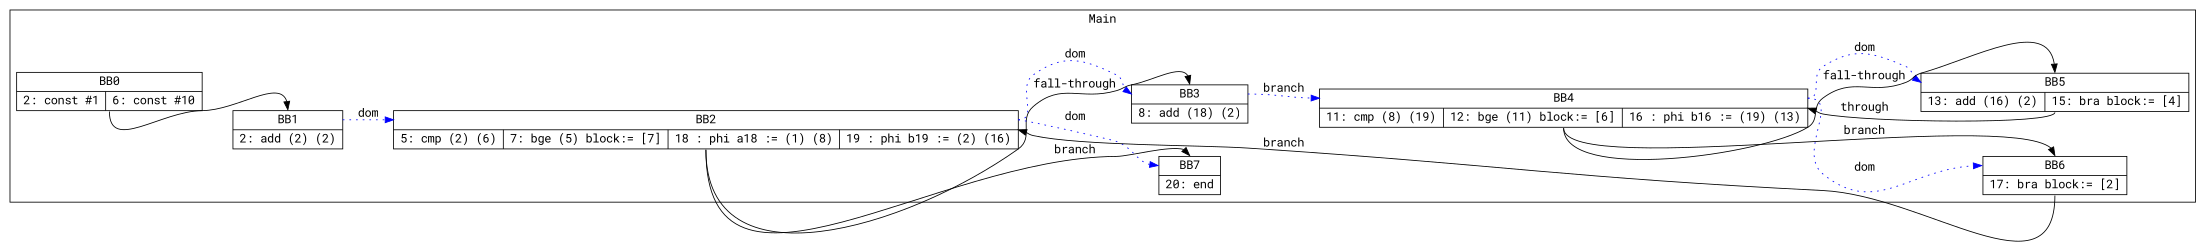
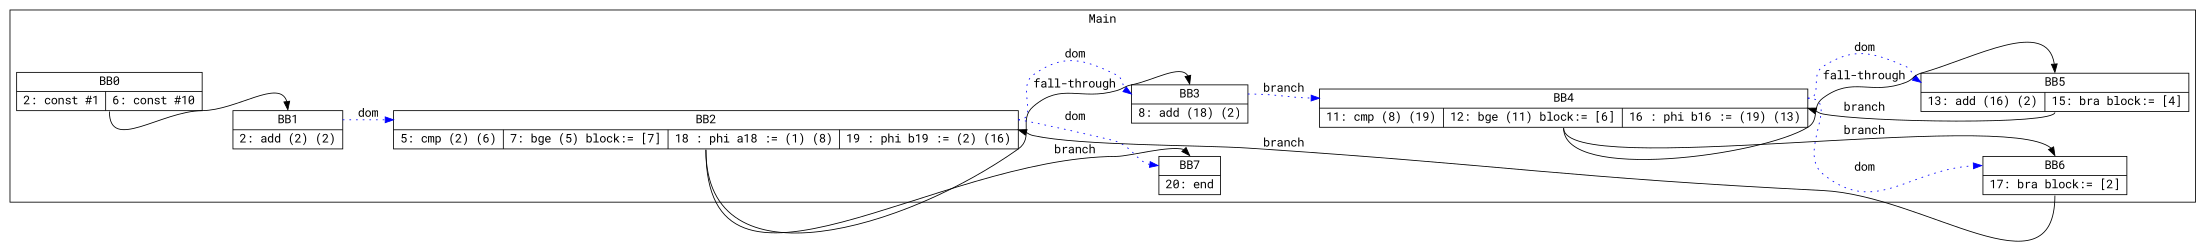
(1864, 108) -> (1864, 108)
